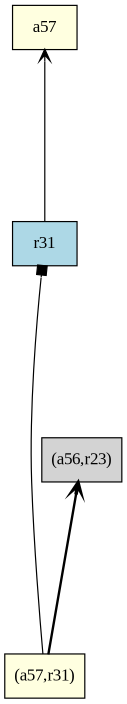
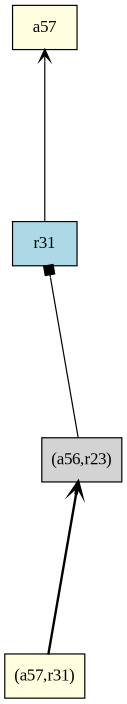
(31, 466) -> (64, 358)
